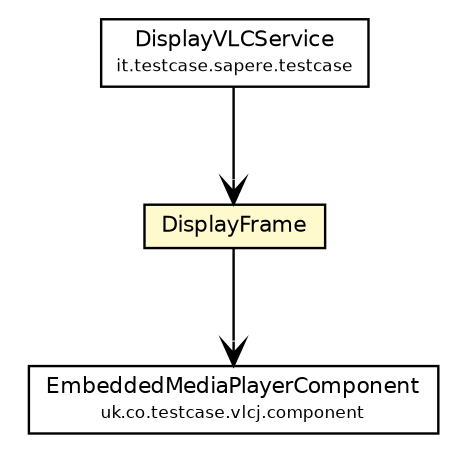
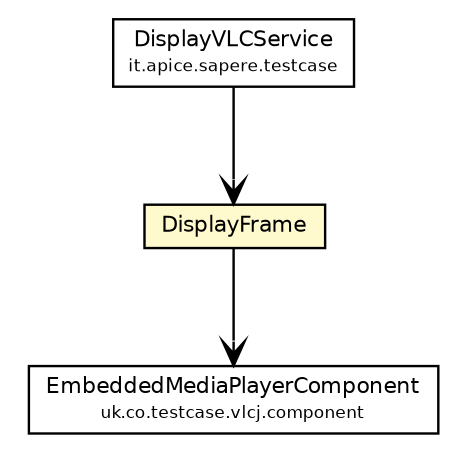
(235, 66) -> (234, 66)
